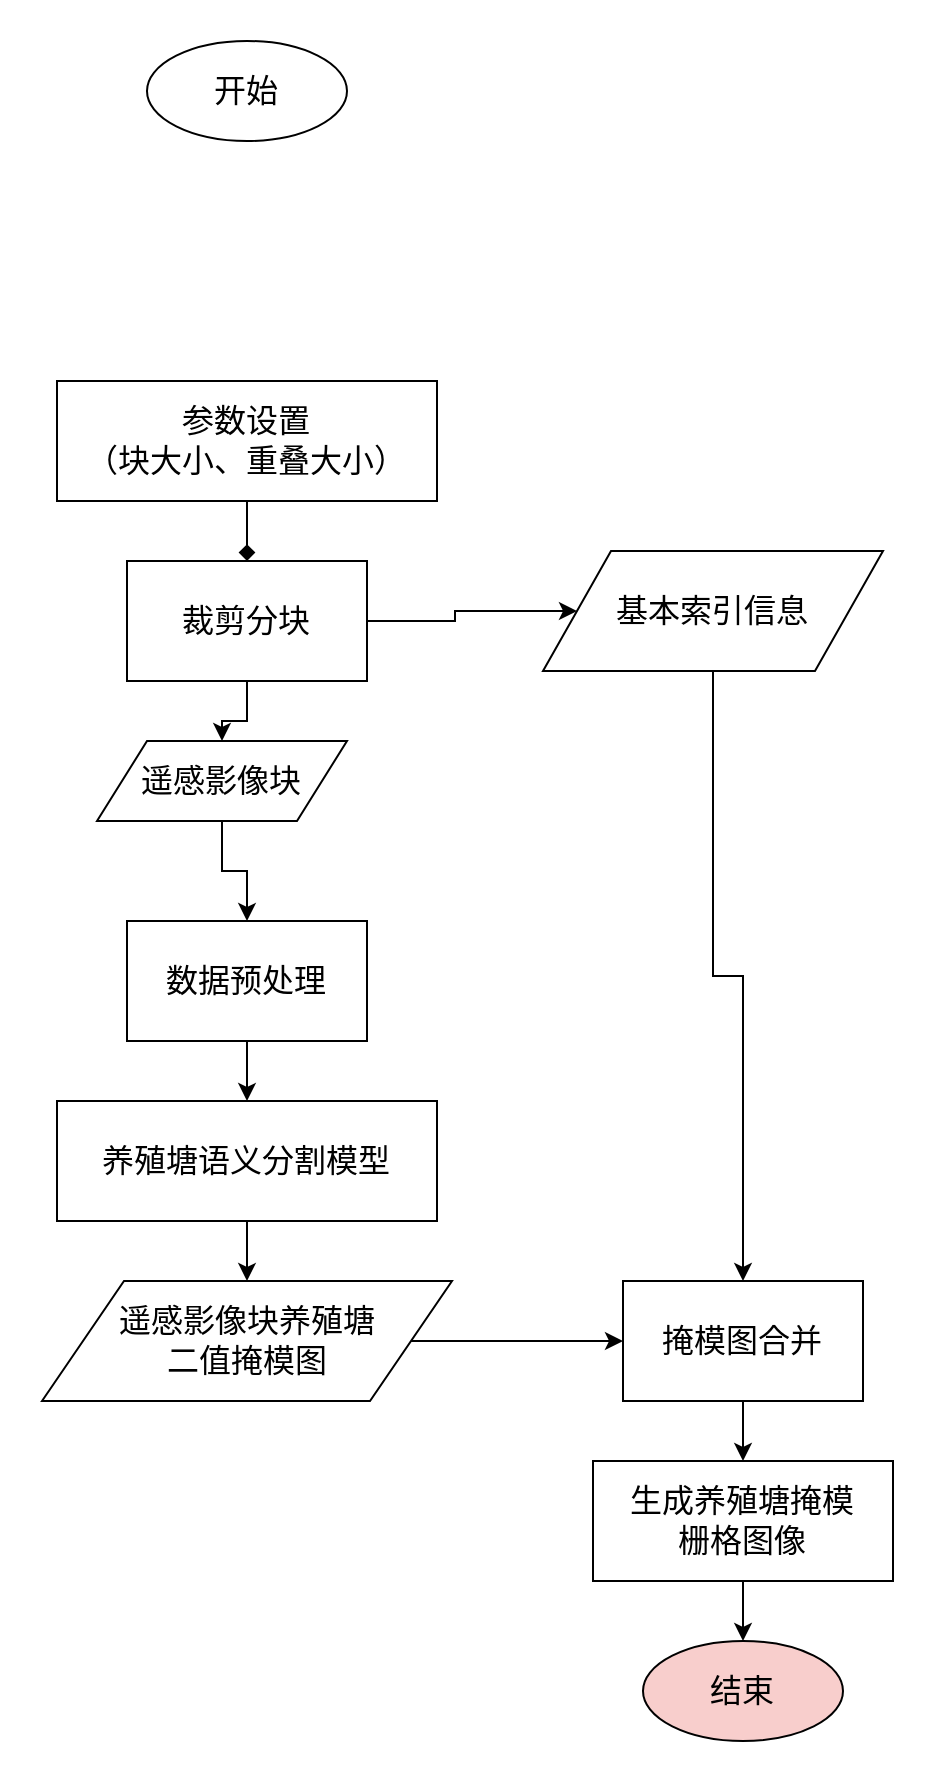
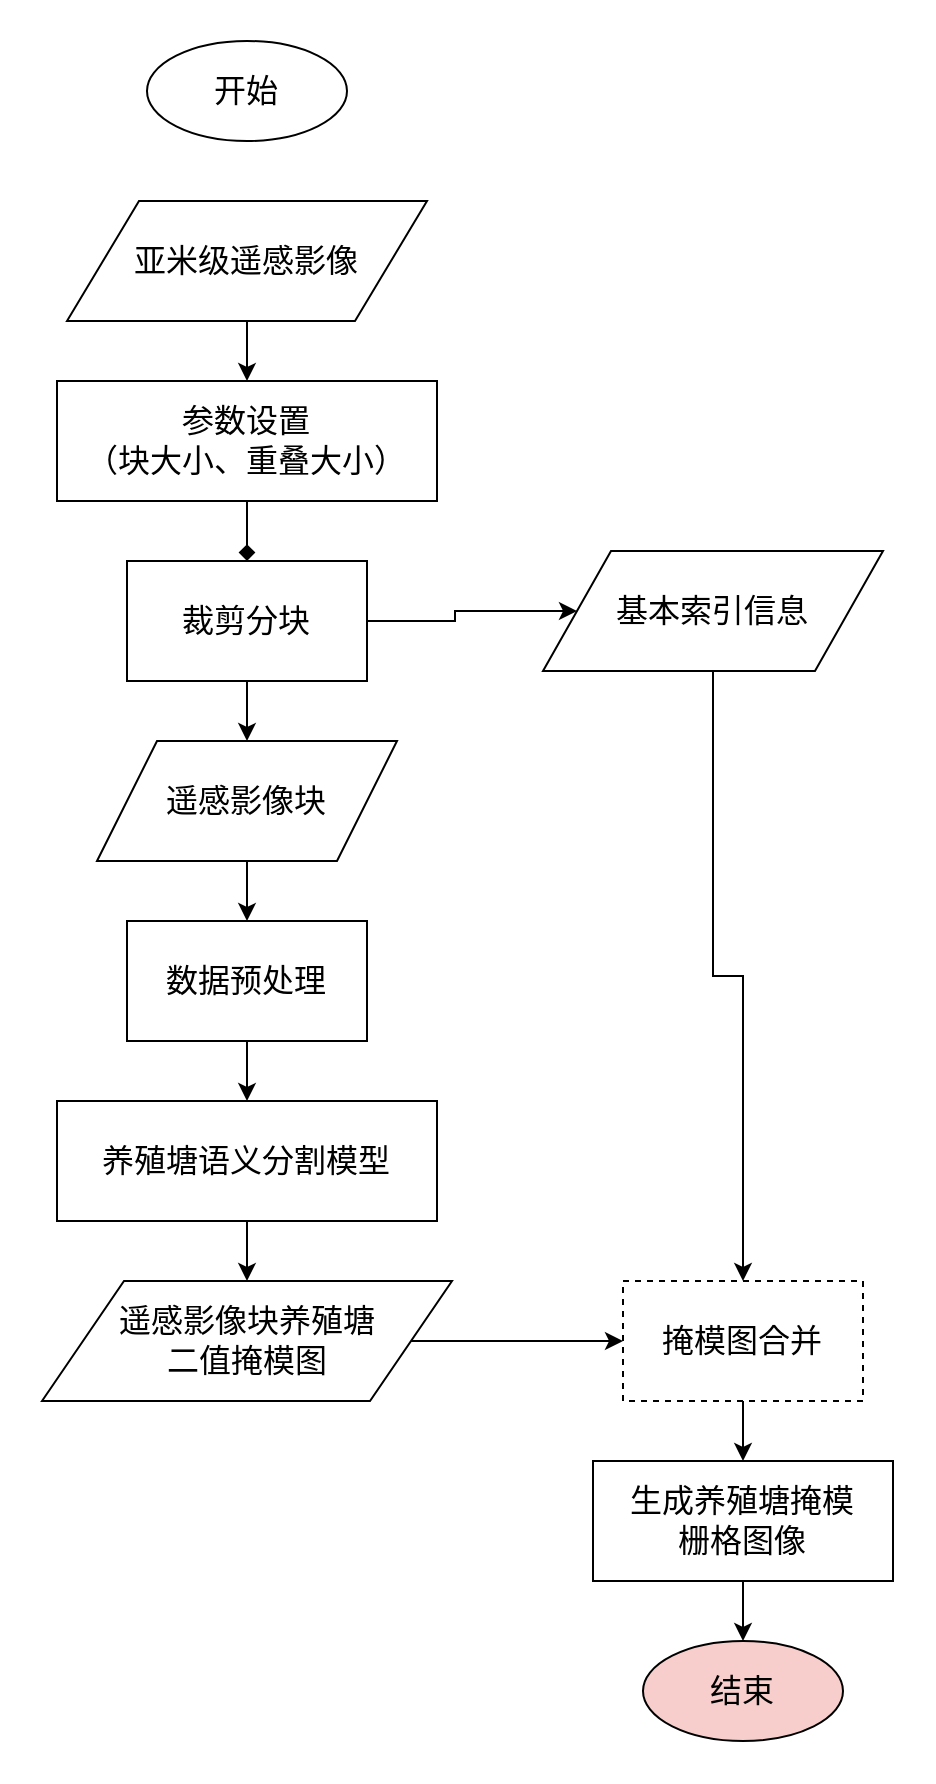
none -> (247, 261)
none -> (247, 344)
(222, 781) -> (247, 801)
(743, 1341) -> (743, 1341)
